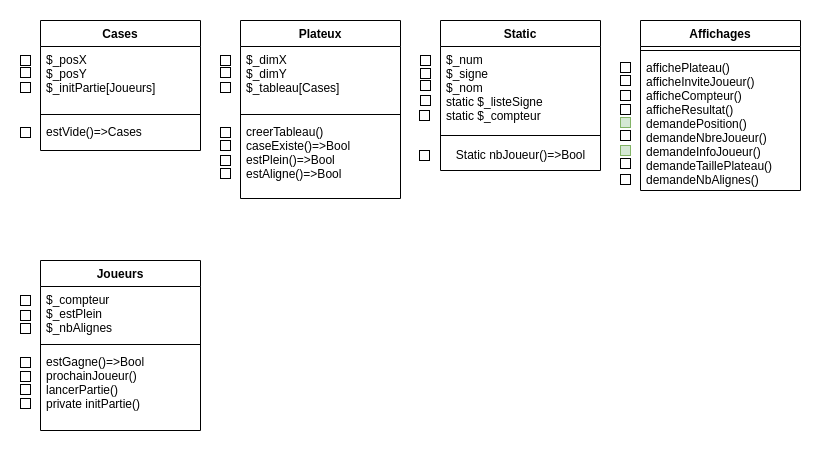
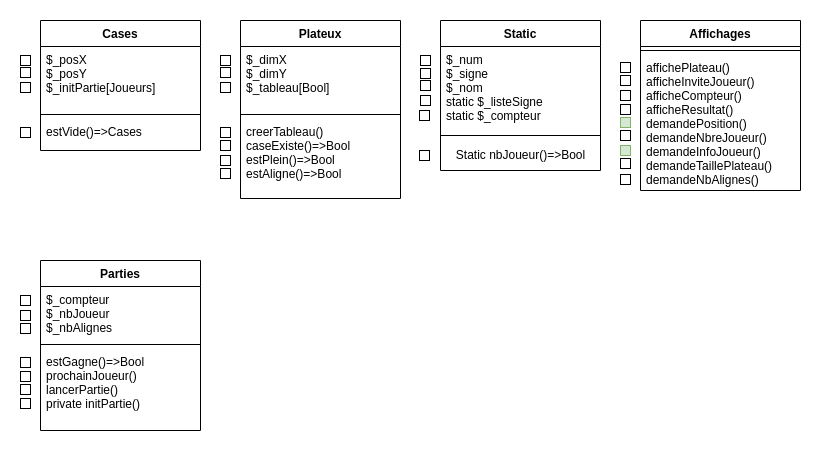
(265, 60) -> (265, 60)
(120, 274) -> (120, 274)
(80, 300) -> (80, 300)
